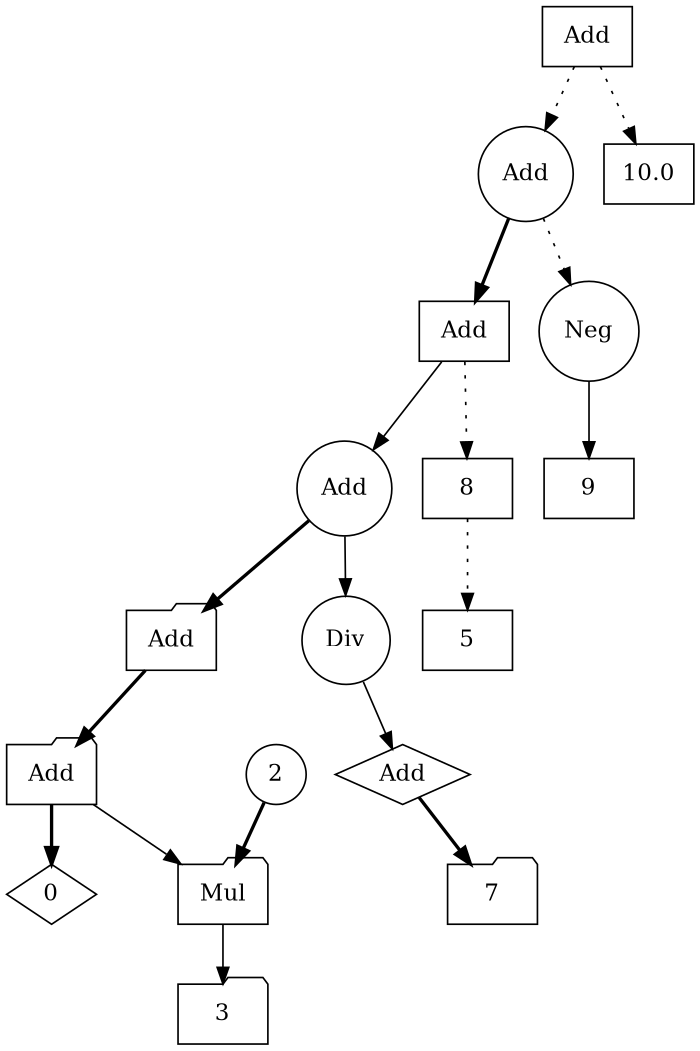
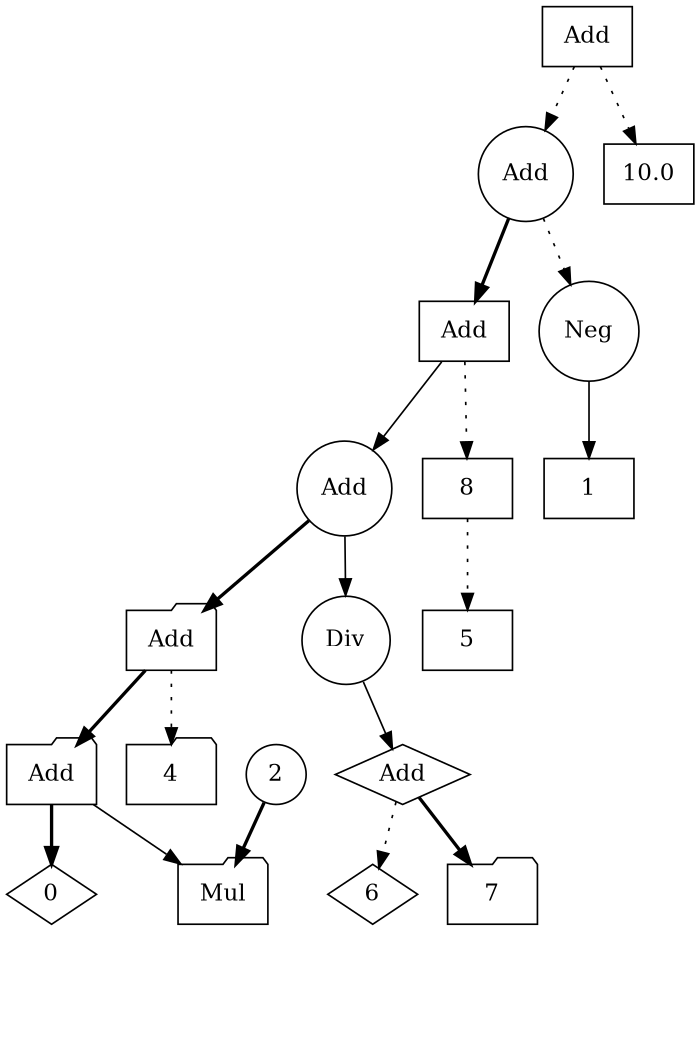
(589, 489) -> (589, 489)
none -> (171, 775)
none -> (373, 894)
(223, 1014) -> none
